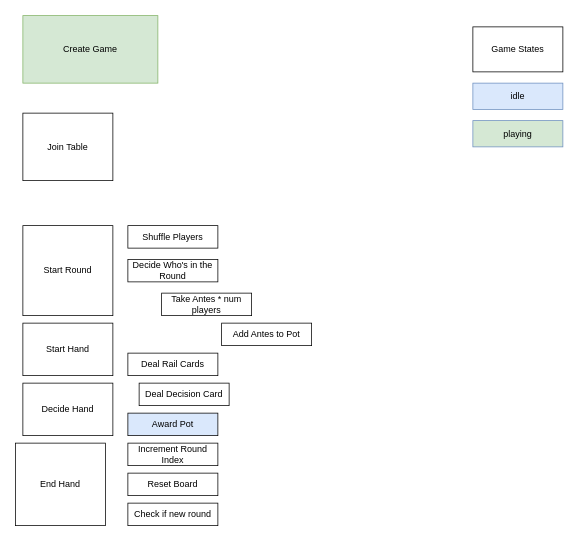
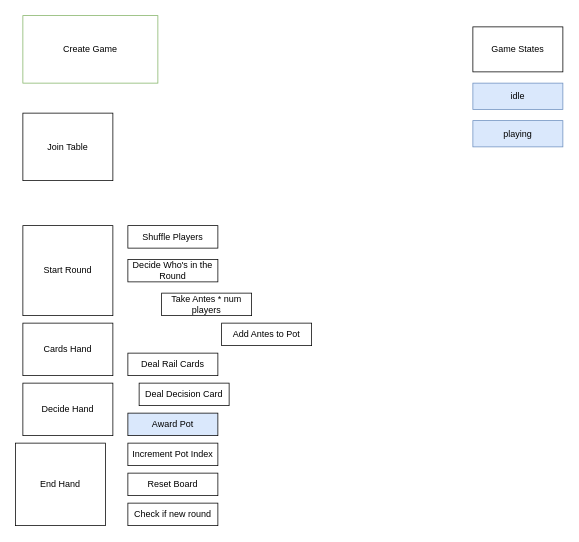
(90, 49) -> (90, 49)
(518, 134) -> (518, 134)
(68, 349) -> (68, 349)
(173, 454) -> (173, 454)
